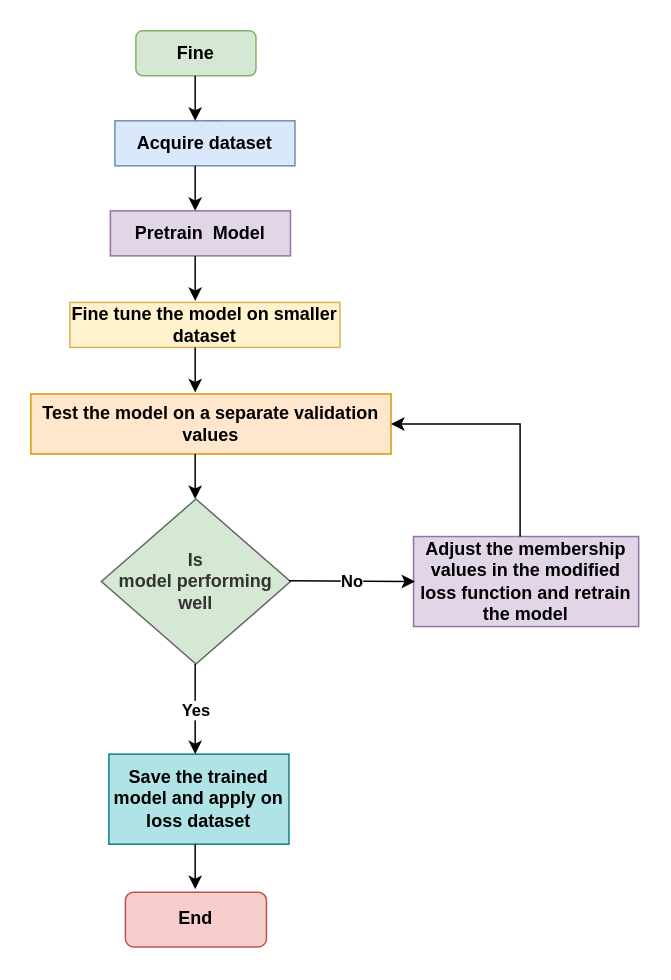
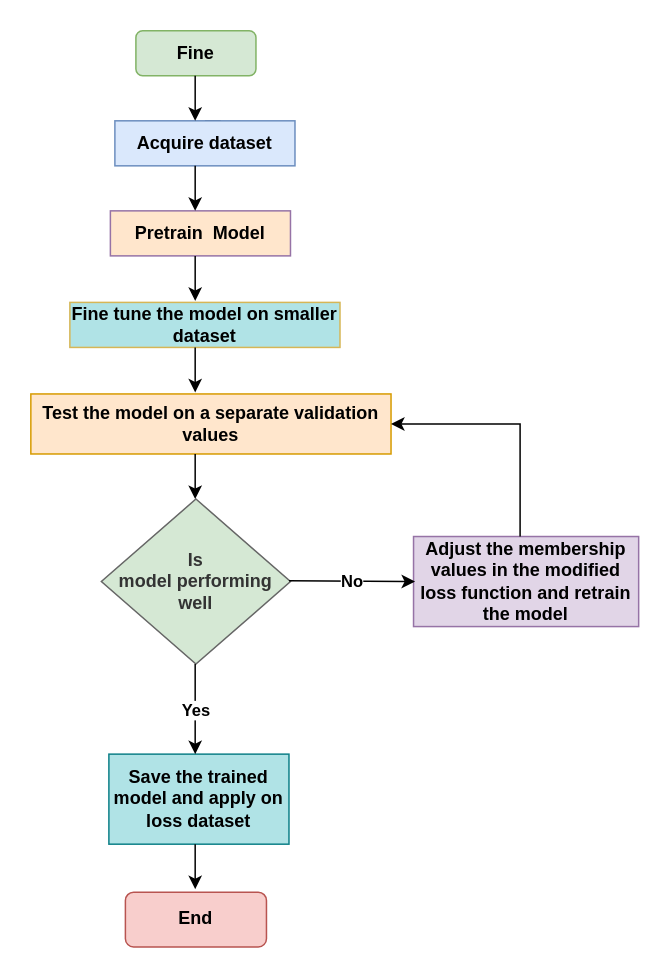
(200, 233) -> (200, 233)
(205, 325) -> (205, 325)
